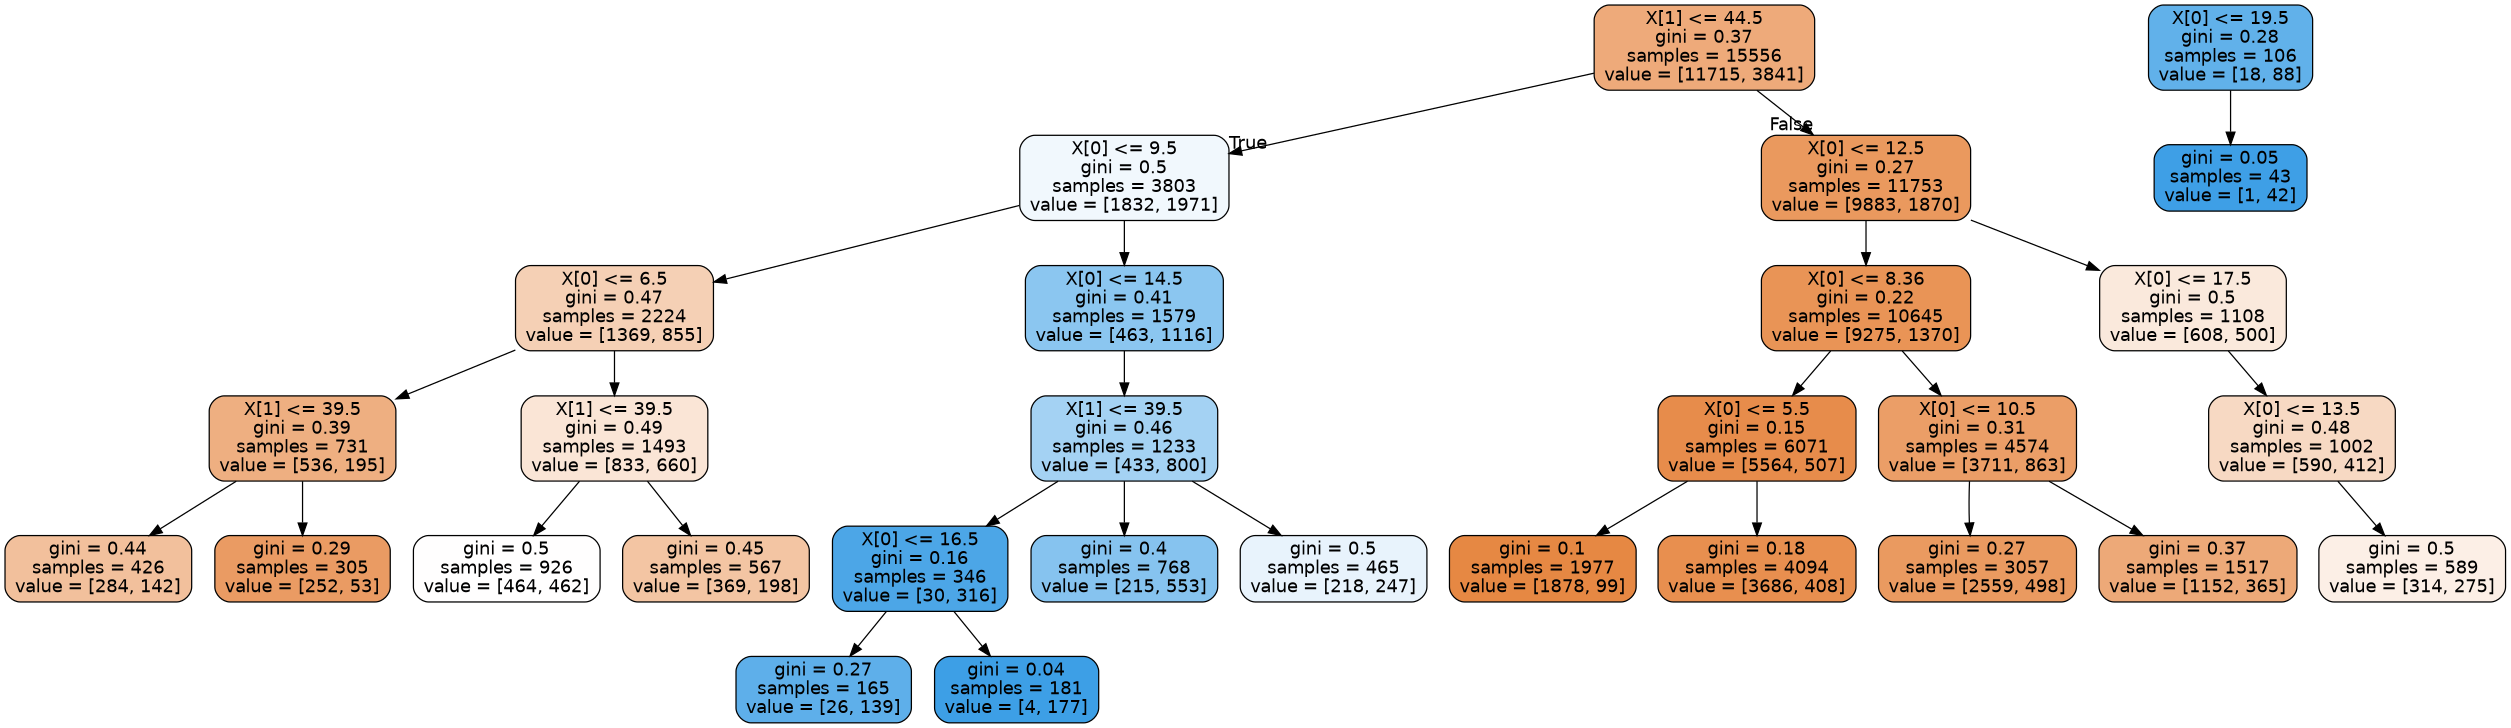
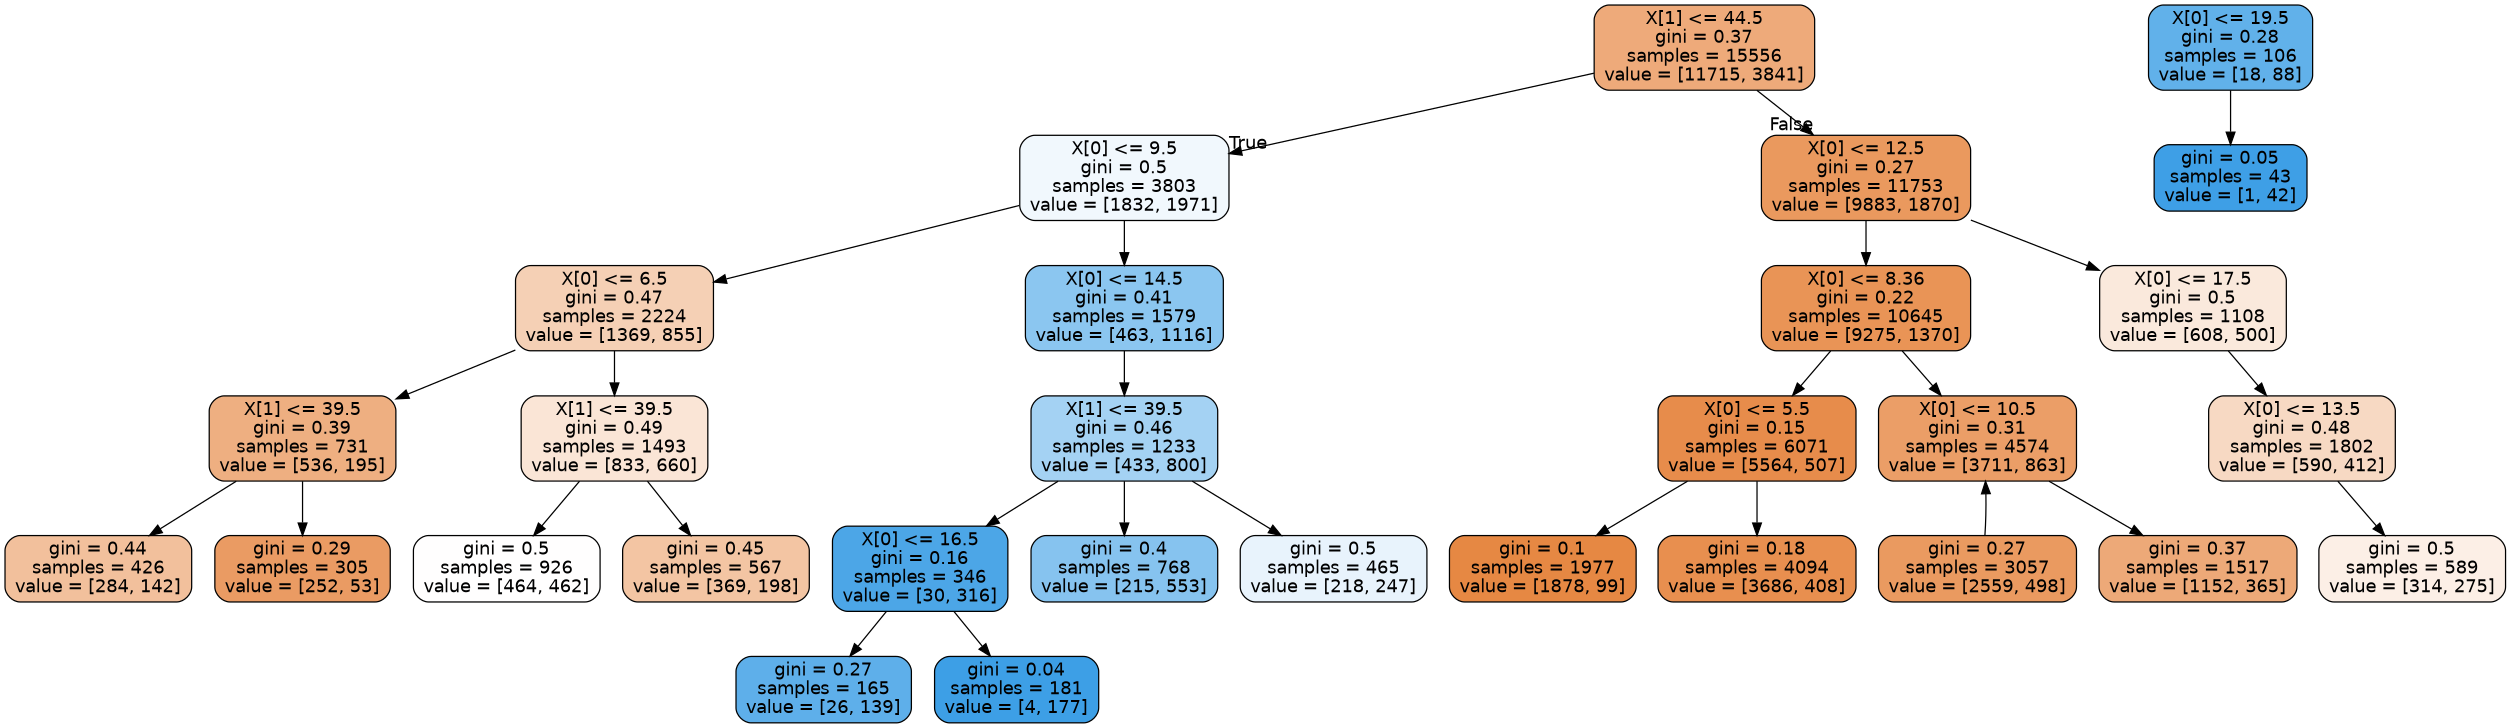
(2302, 438) -> (2302, 438)
(1969, 502) -> (1986, 515)
